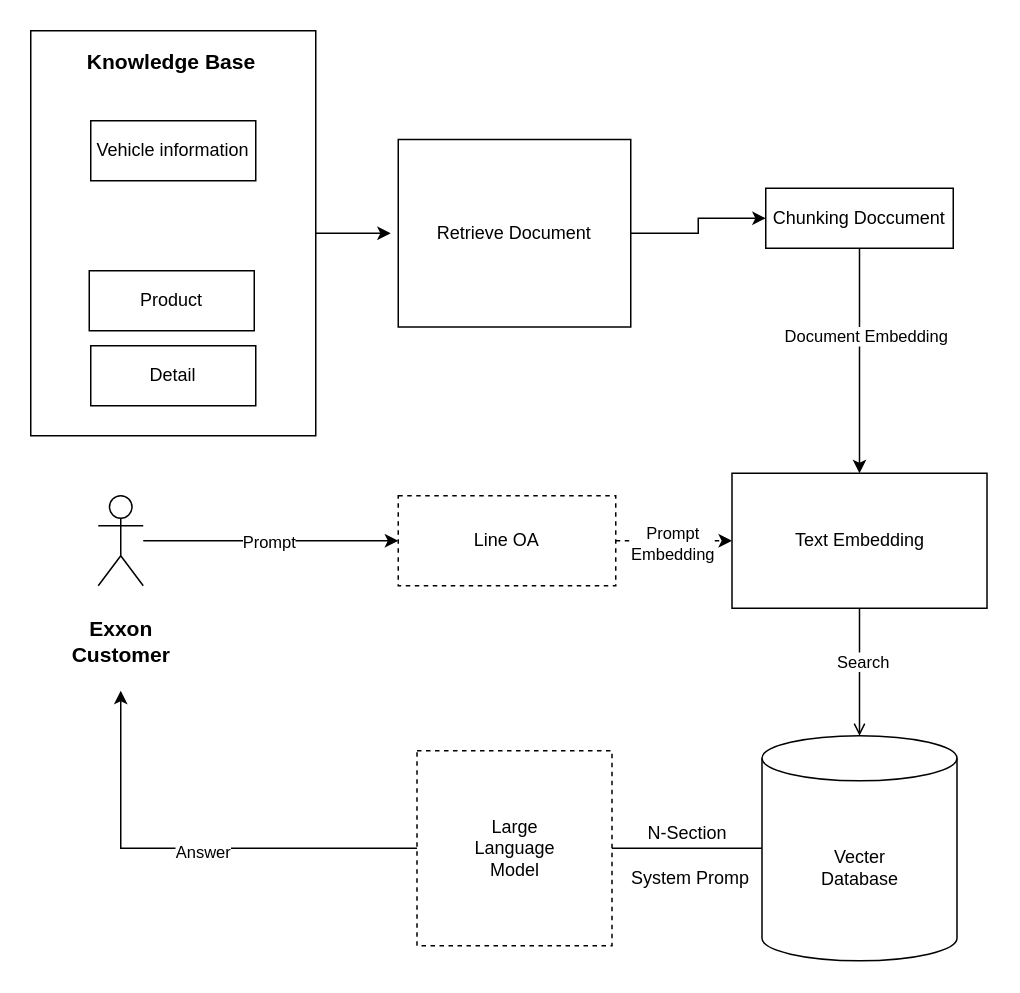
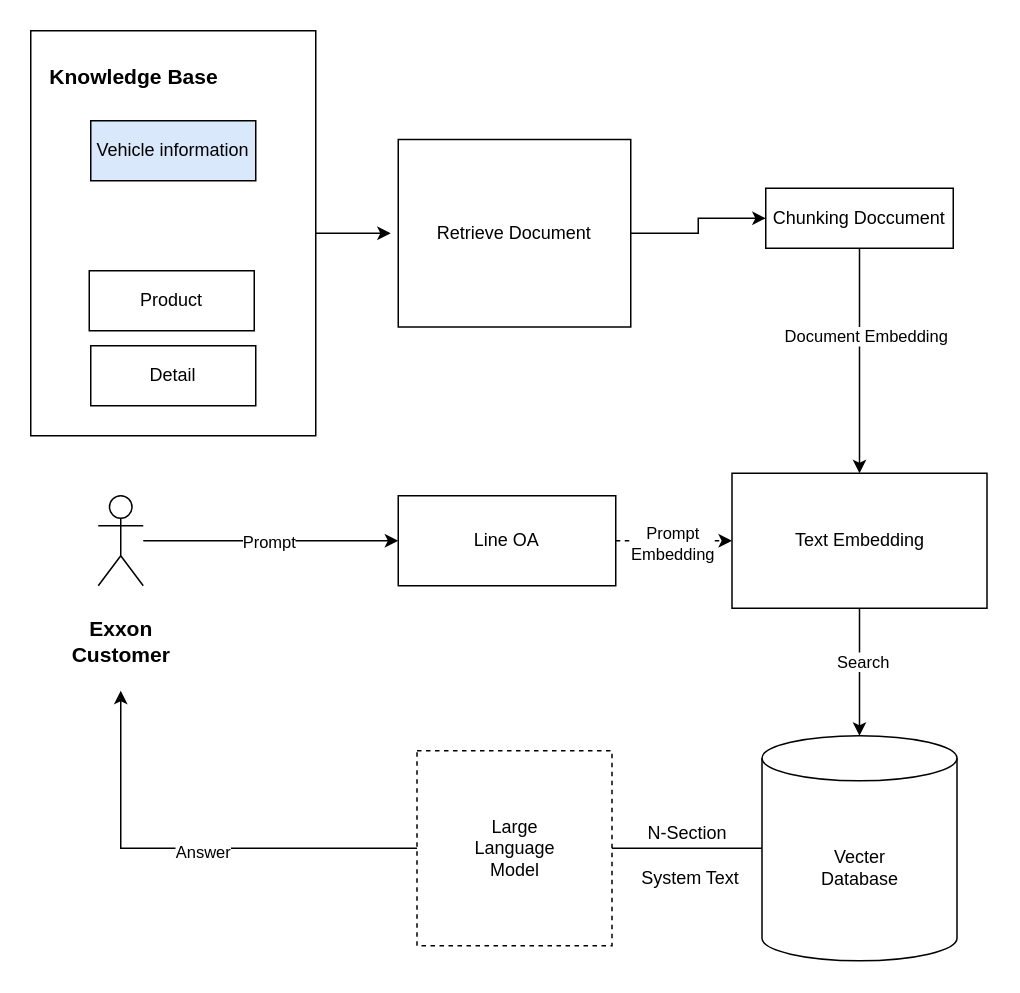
(172, 62) -> (134, 77)
(173, 151) -> (173, 151)
(507, 541) -> (507, 541)
(860, 726) -> (860, 724)
(691, 878) -> (691, 878)
